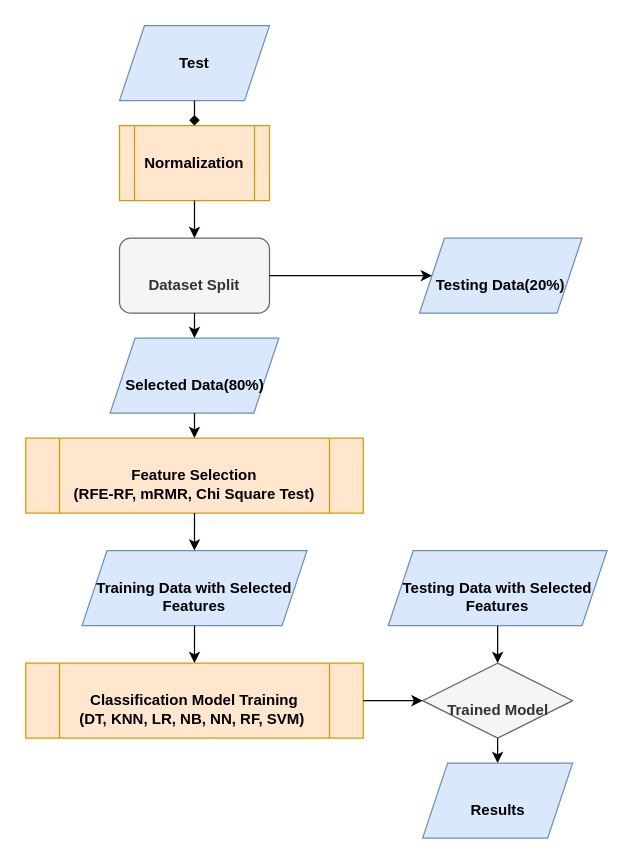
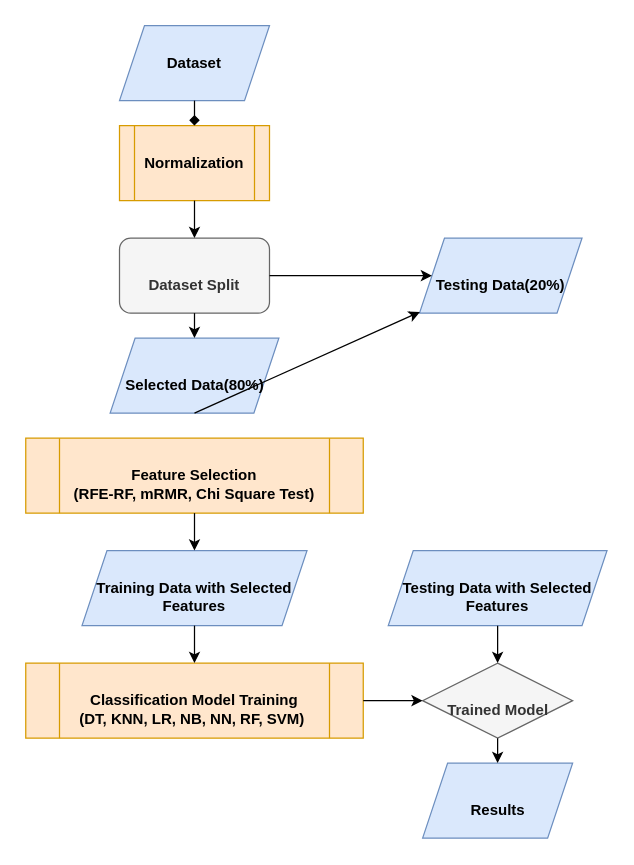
(194, 63) -> (194, 63)
(194, 421) -> (303, 364)
